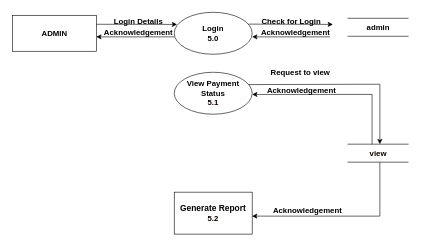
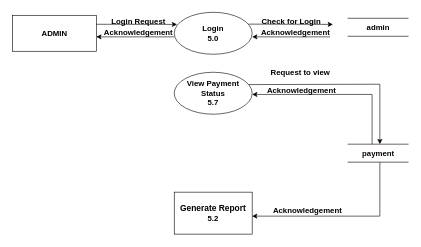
(139, 21) -> (139, 21)
(213, 93) -> (213, 93)
(379, 153) -> (379, 153)
